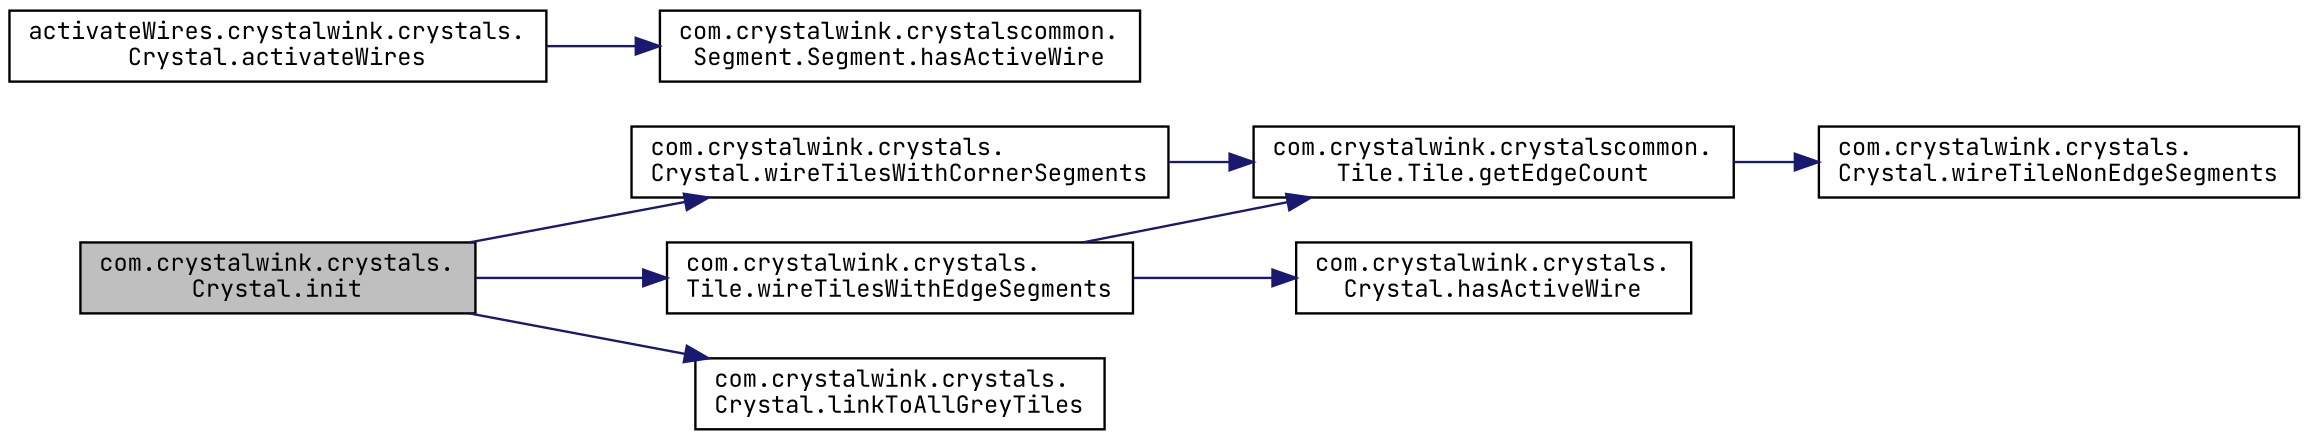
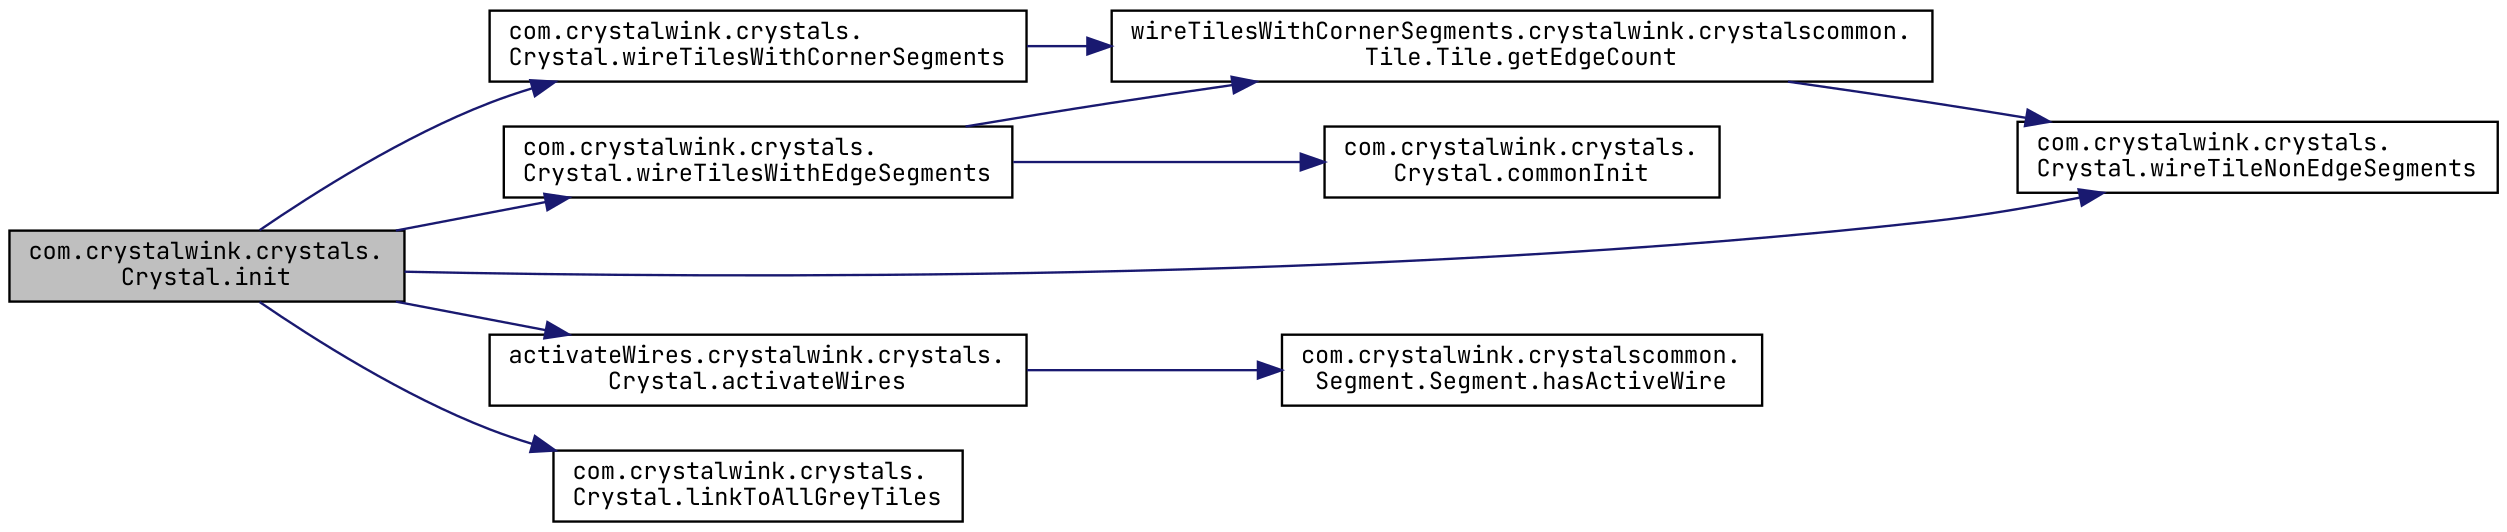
(1494, 162) -> (1522, 46)
none -> (1244, 267)
(900, 278) -> (758, 162)
(1494, 278) -> (1522, 162)
none -> (471, 316)
